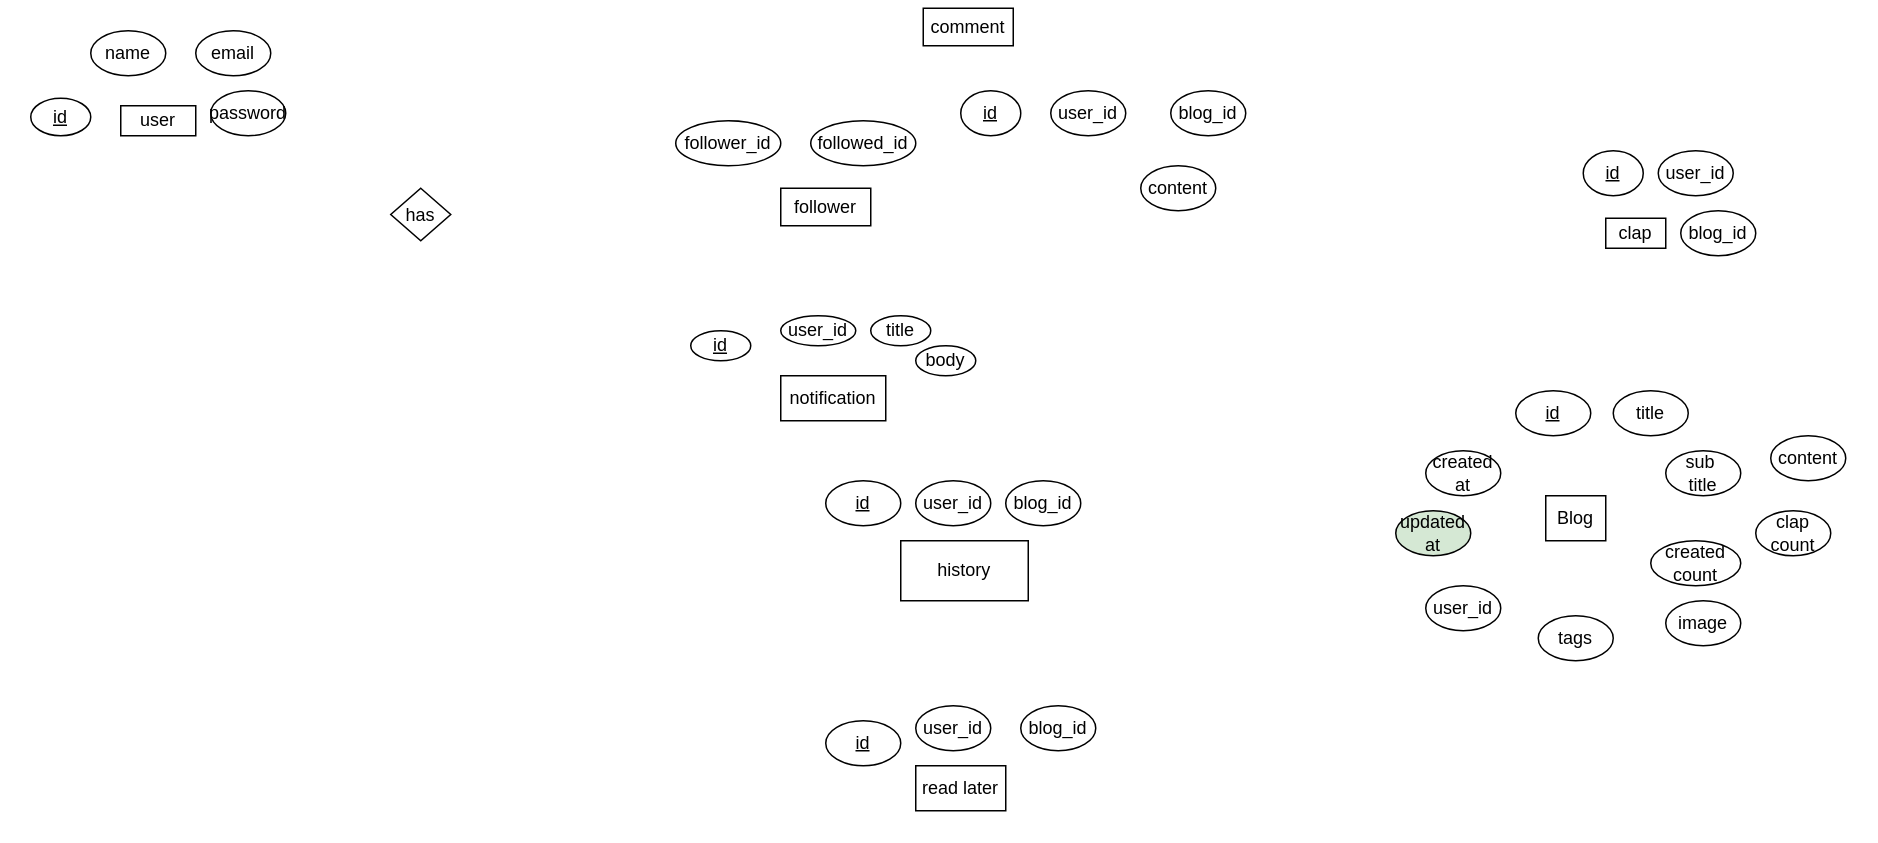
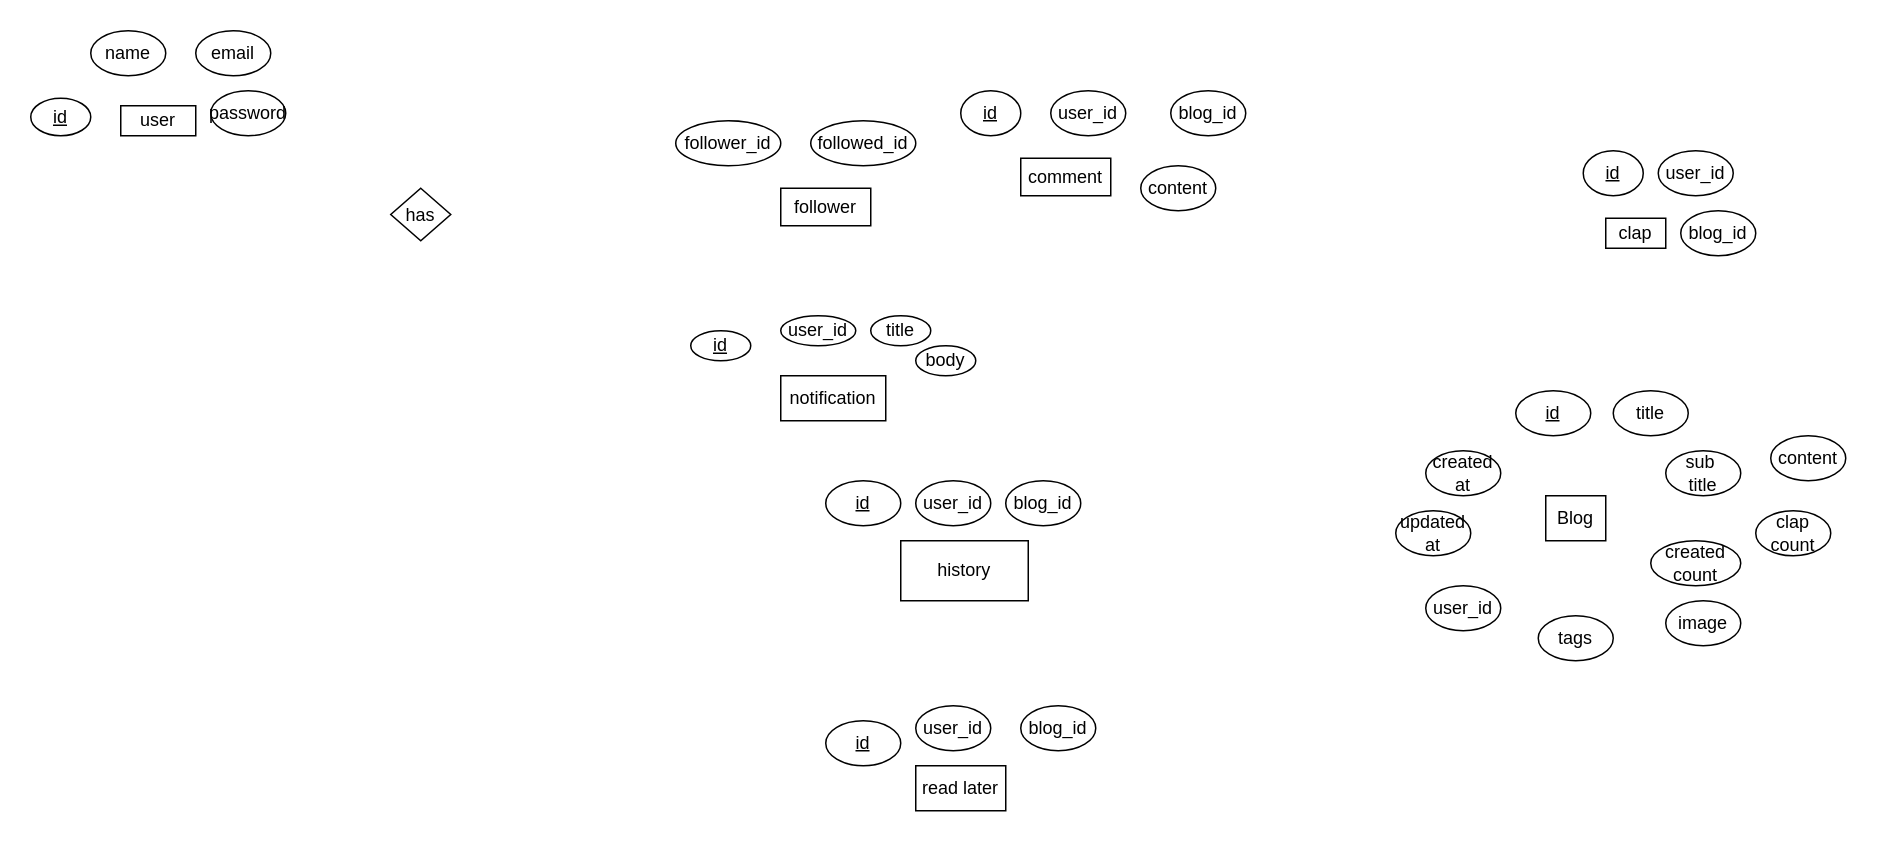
(968, 27) -> (1066, 177)
(1433, 533) -> (1433, 533)
